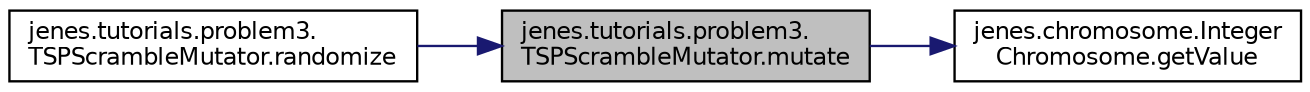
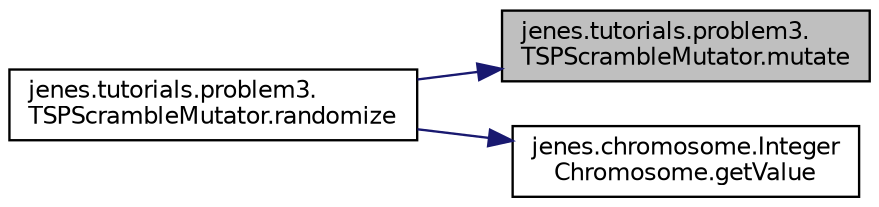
(900, 46) -> (453, 134)
